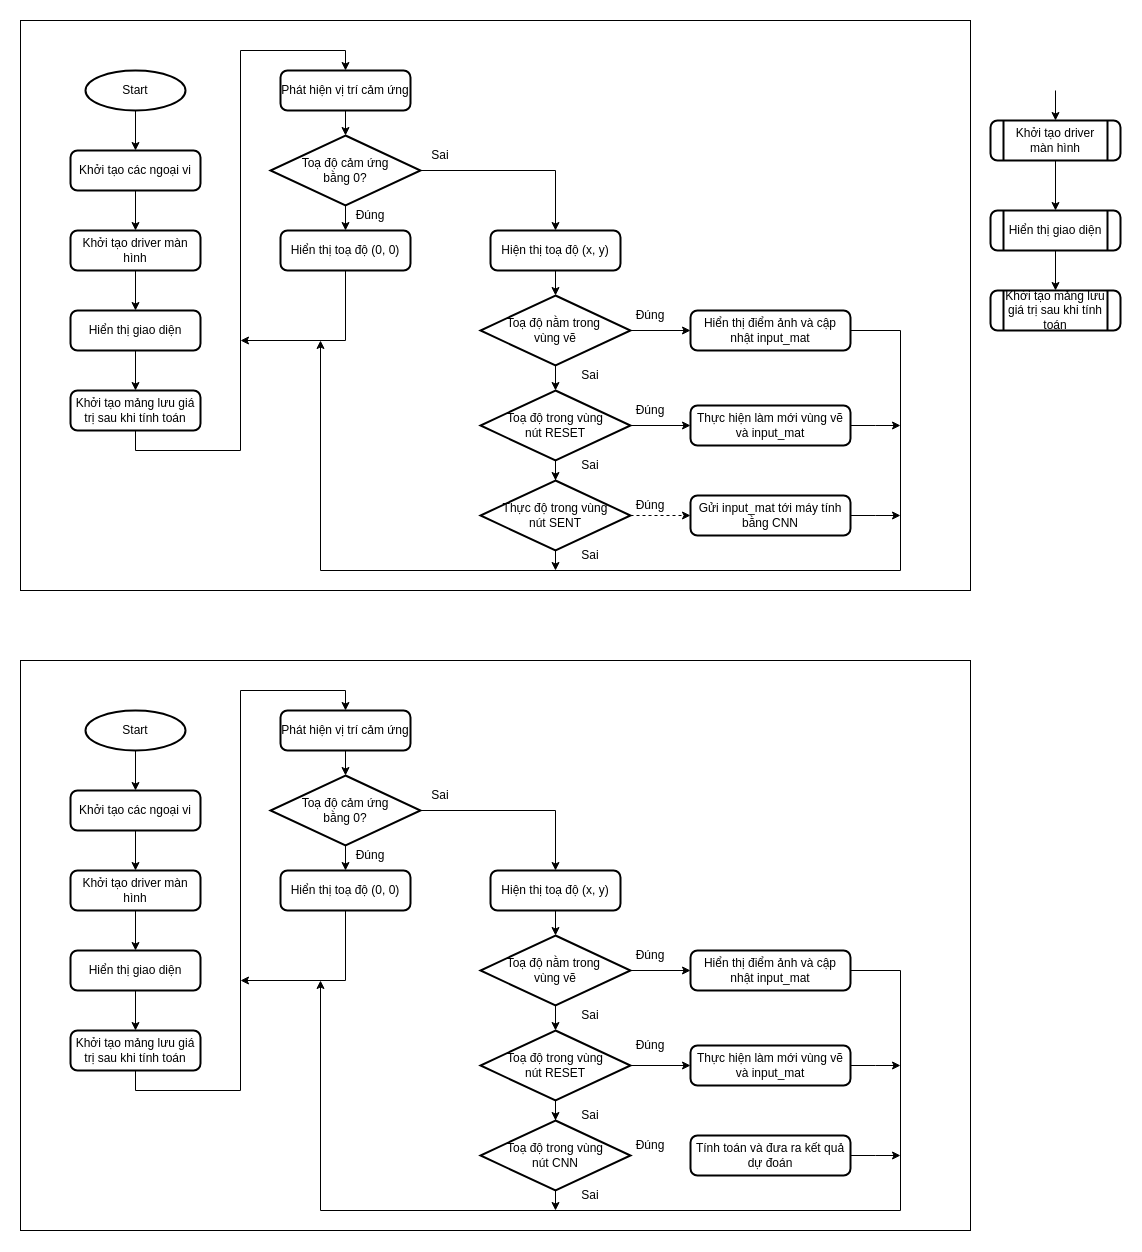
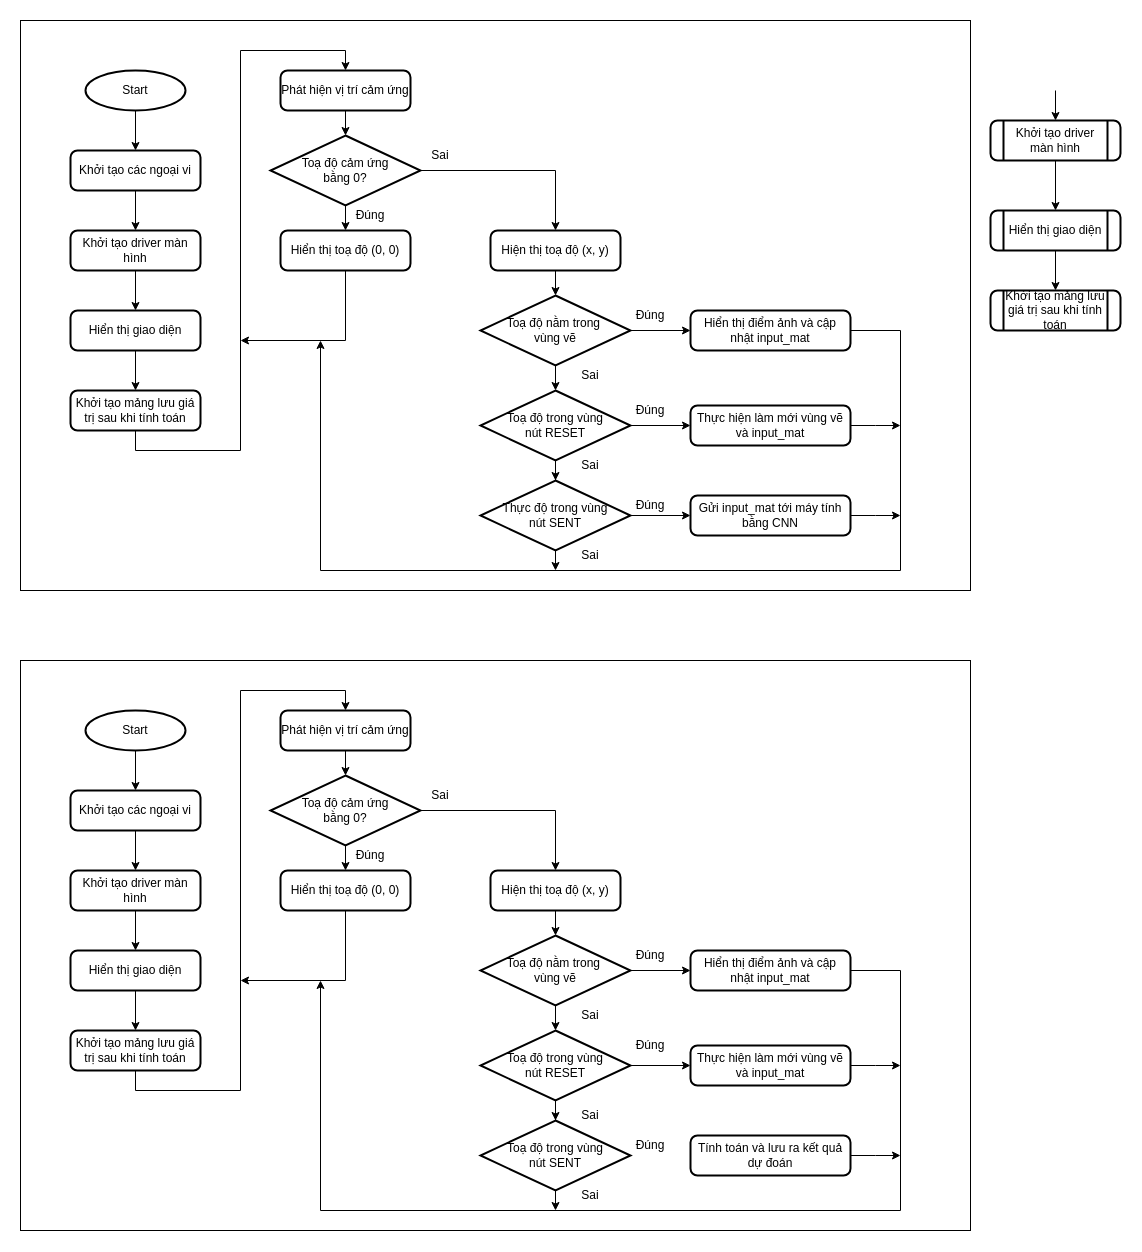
(658, 516) -> (658, 516)
(556, 1156) -> (556, 1156)
(771, 1156) -> (771, 1156)
